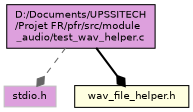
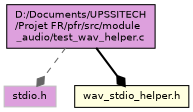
(132, 96) -> (132, 96)
